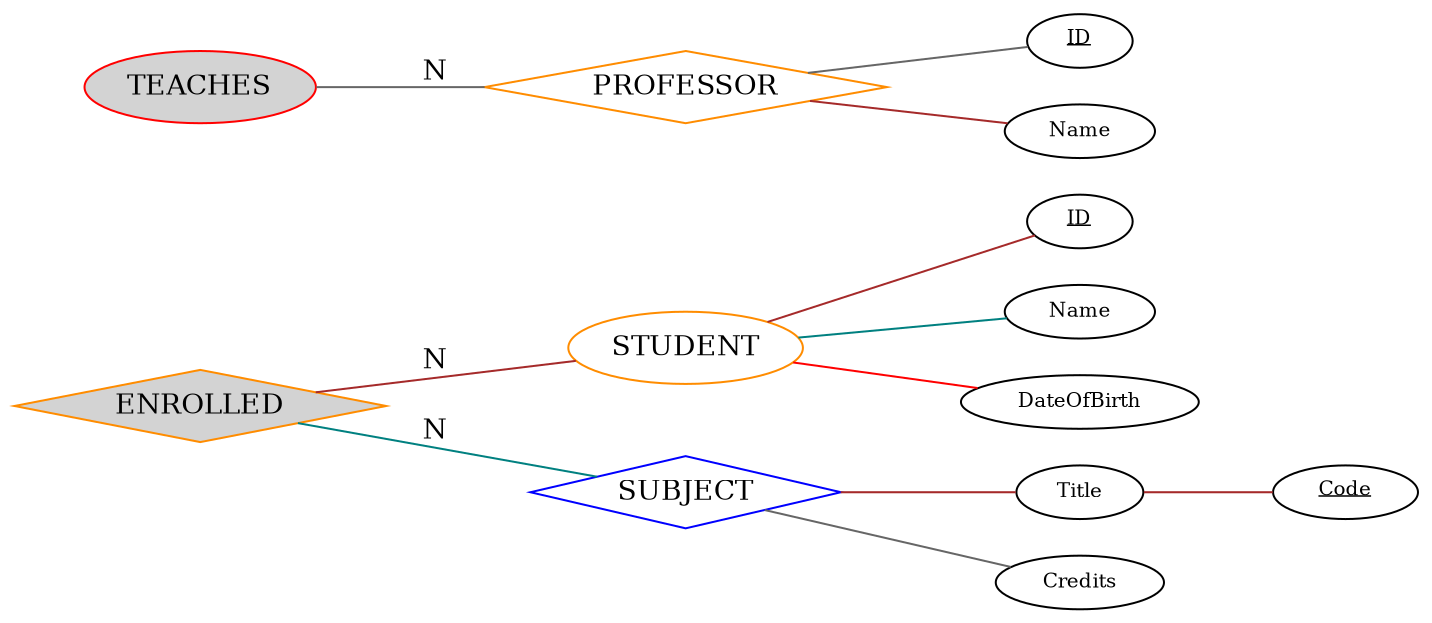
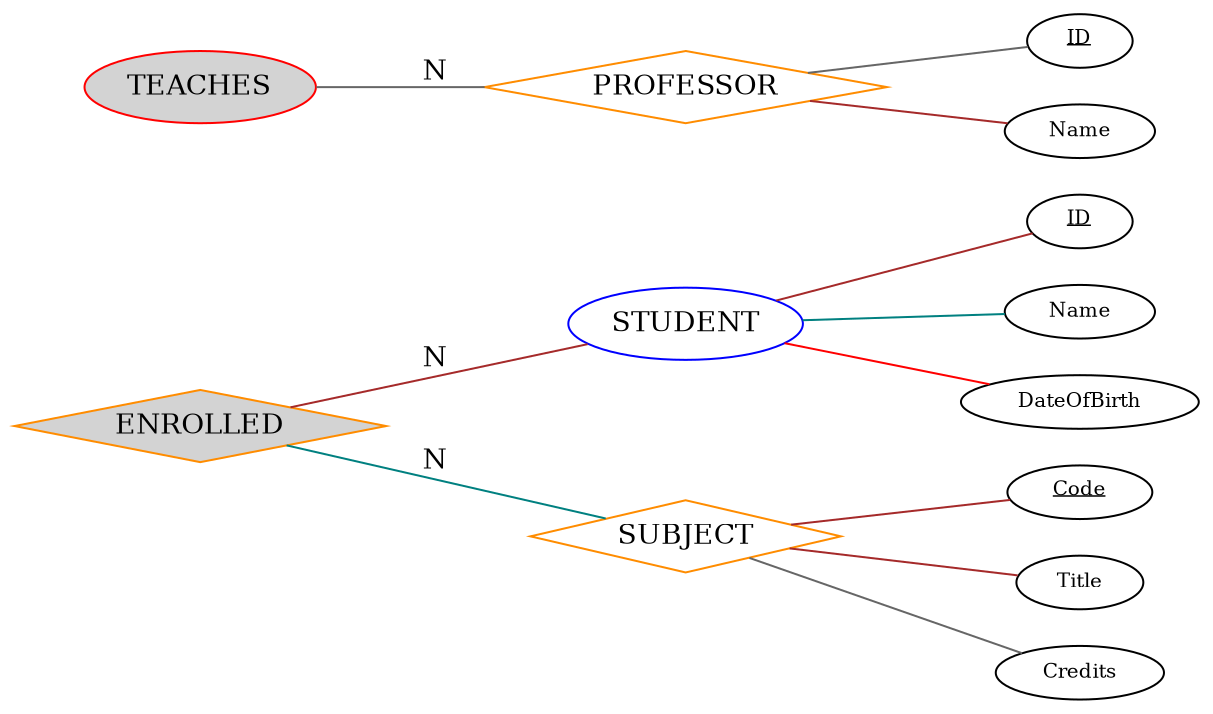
(686, 348) -> (686, 324)
(686, 492) -> (686, 536)
(1208, 492) -> (901, 512)
